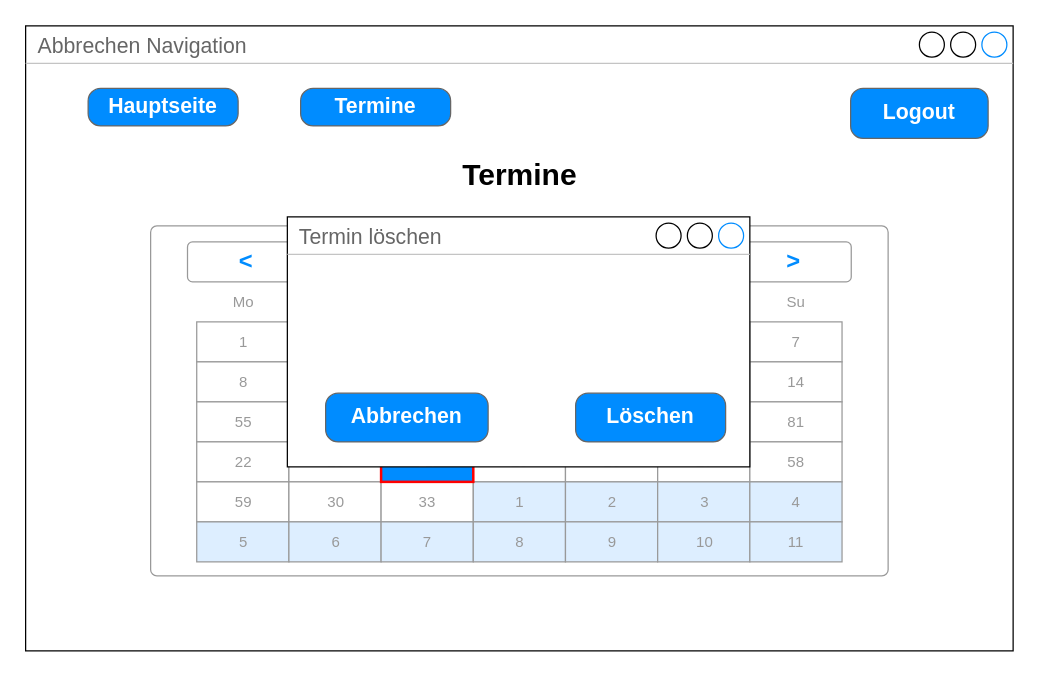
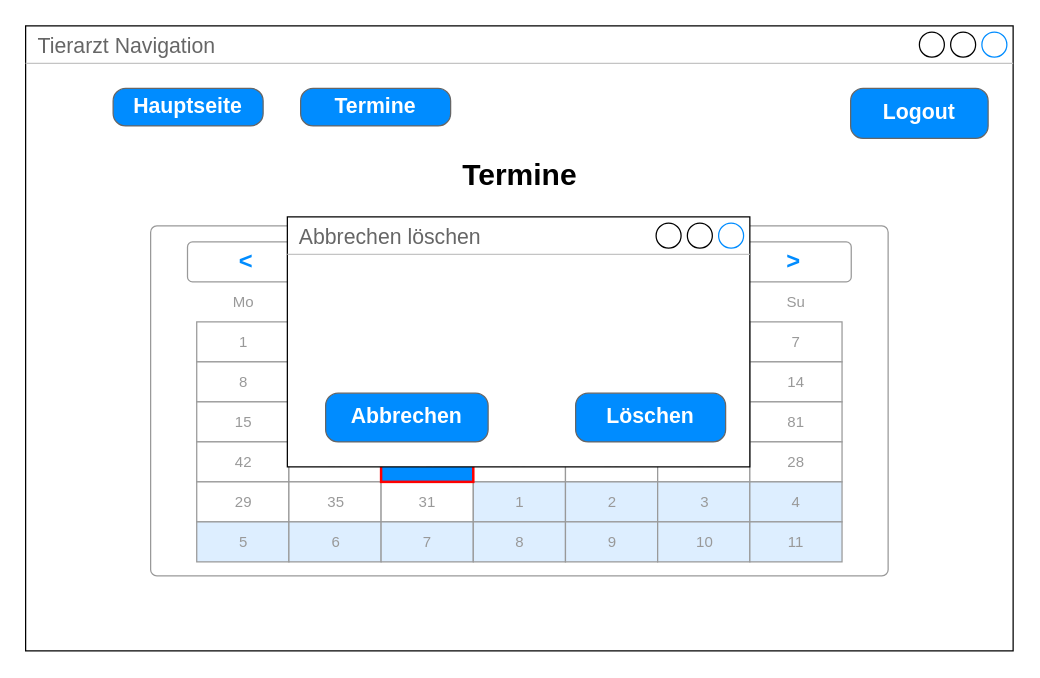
(149, 47) -> (140, 47)
(163, 107) -> (188, 107)
(374, 238) -> (395, 238)
(244, 422) -> (244, 422)
(244, 462) -> (244, 462)
(796, 462) -> (796, 462)
(244, 502) -> (244, 502)
(336, 502) -> (336, 502)
(428, 502) -> (428, 502)
